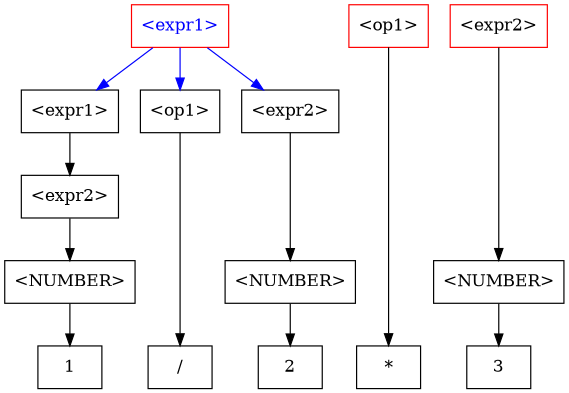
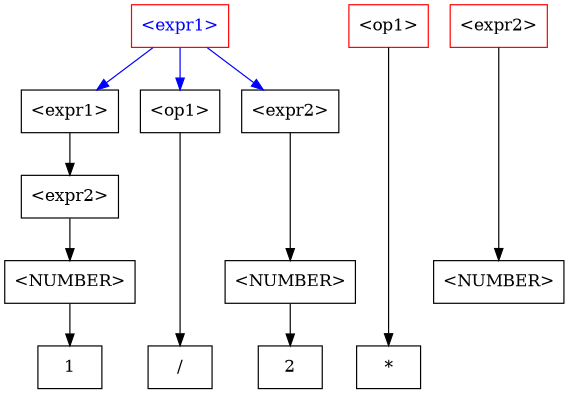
(499, 367) -> none
